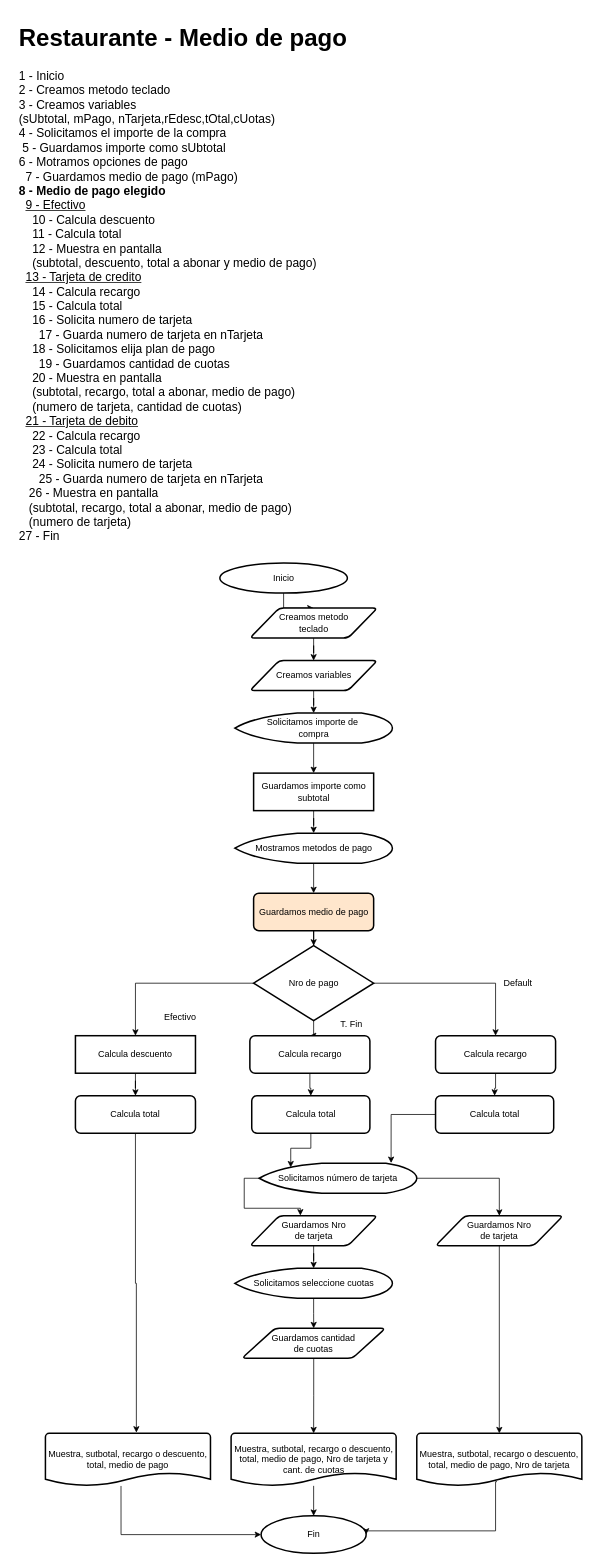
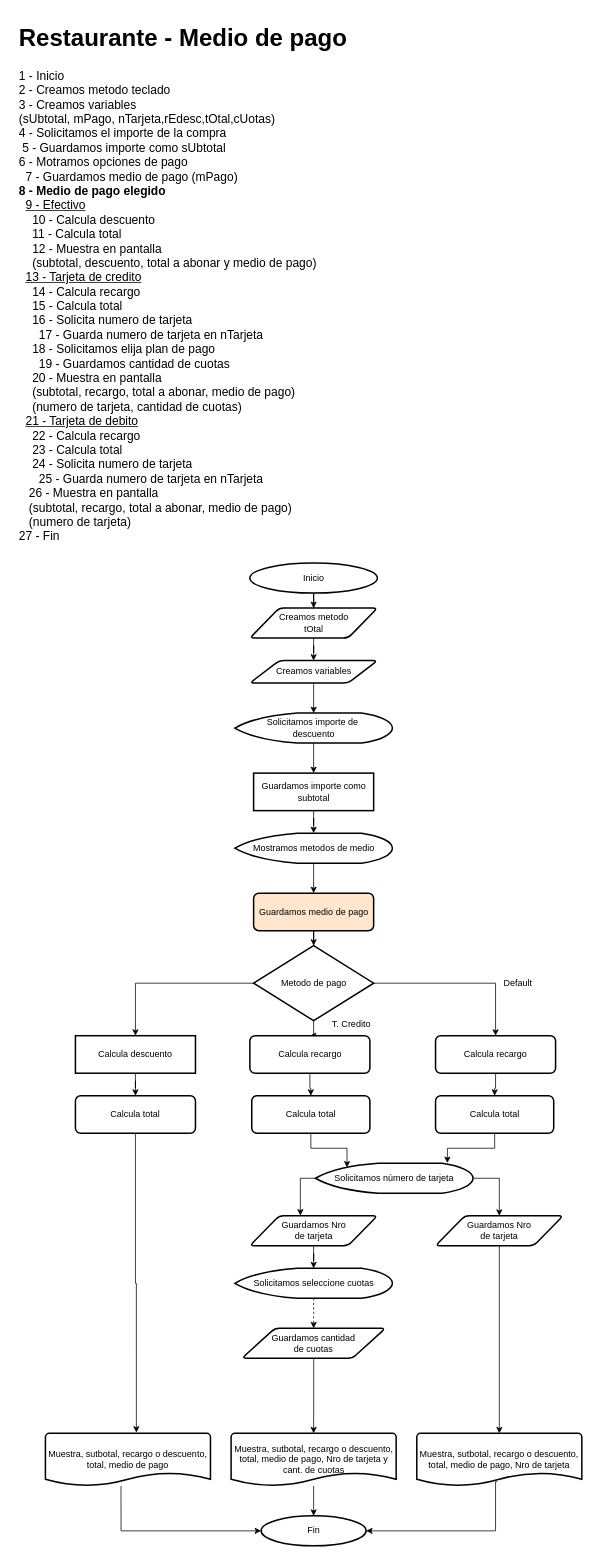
(284, 578) -> (314, 578)
(314, 623) -> (314, 623)
(314, 675) -> (314, 672)
(314, 728) -> (314, 728)
(314, 848) -> (314, 848)
(314, 983) -> (314, 983)
(180, 1017) -> none
(351, 1024) -> (351, 1024)
(338, 1178) -> (394, 1178)
(314, 1310) -> (314, 1310)
(314, 1534) -> (314, 1530)
